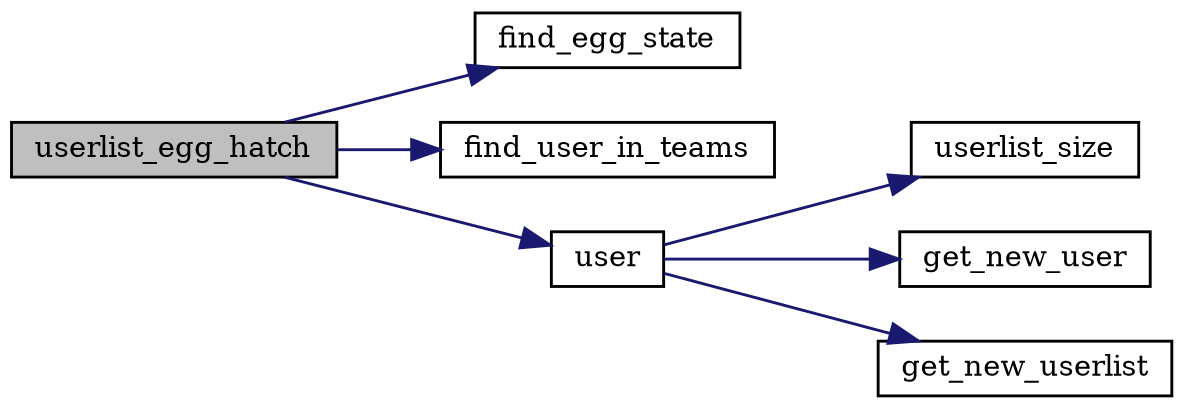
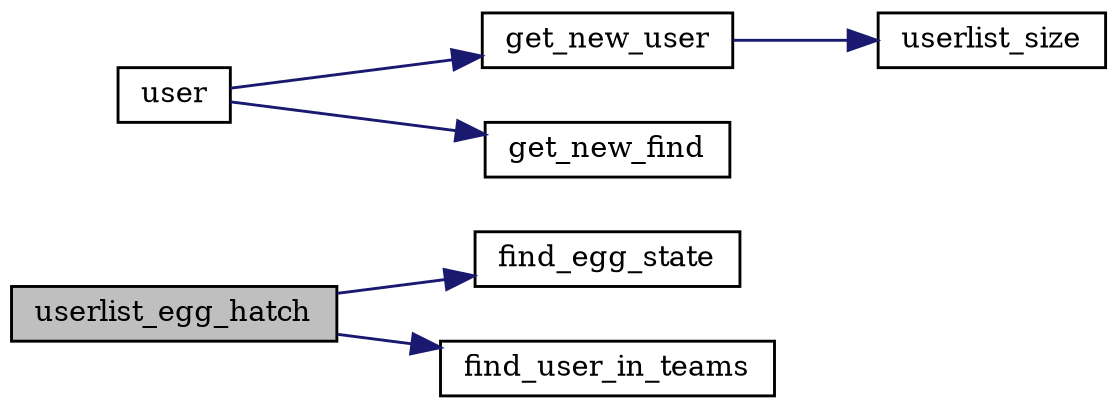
(404, 208) -> none
(777, 215) -> (790, 40)
(1025, 369) -> (608, 150)
